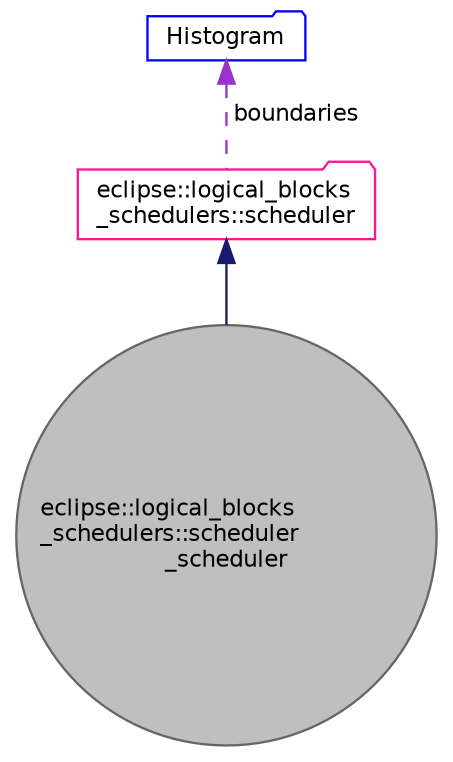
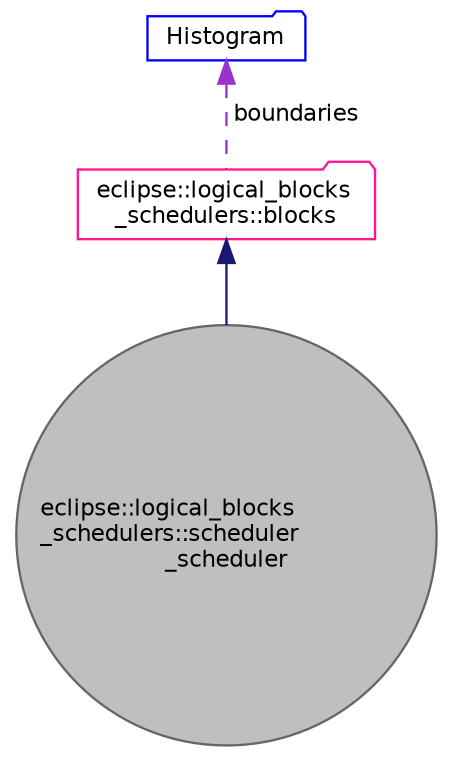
(226, 204) -> (226, 204)
